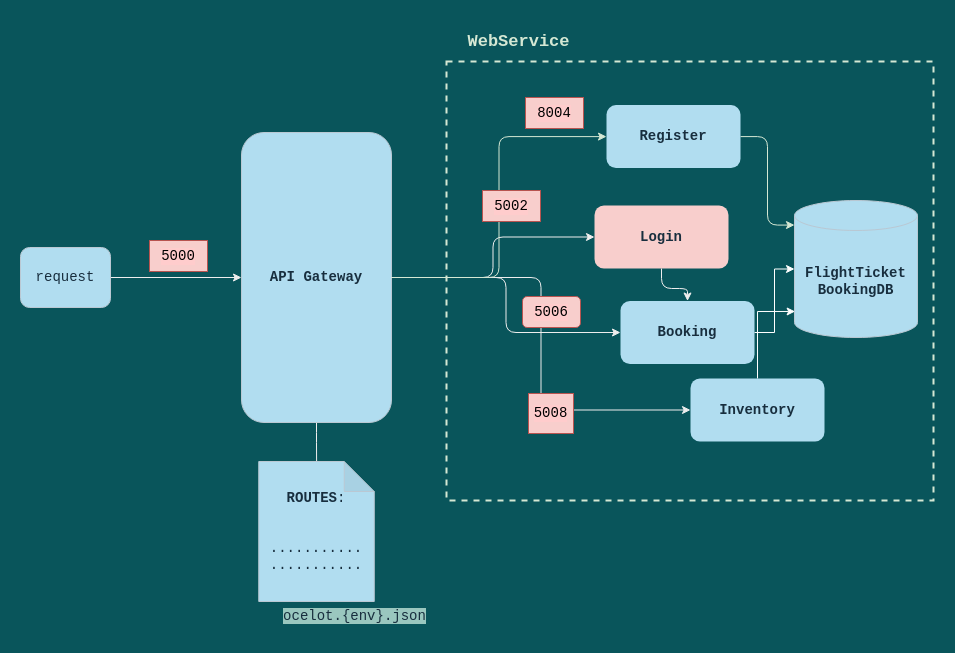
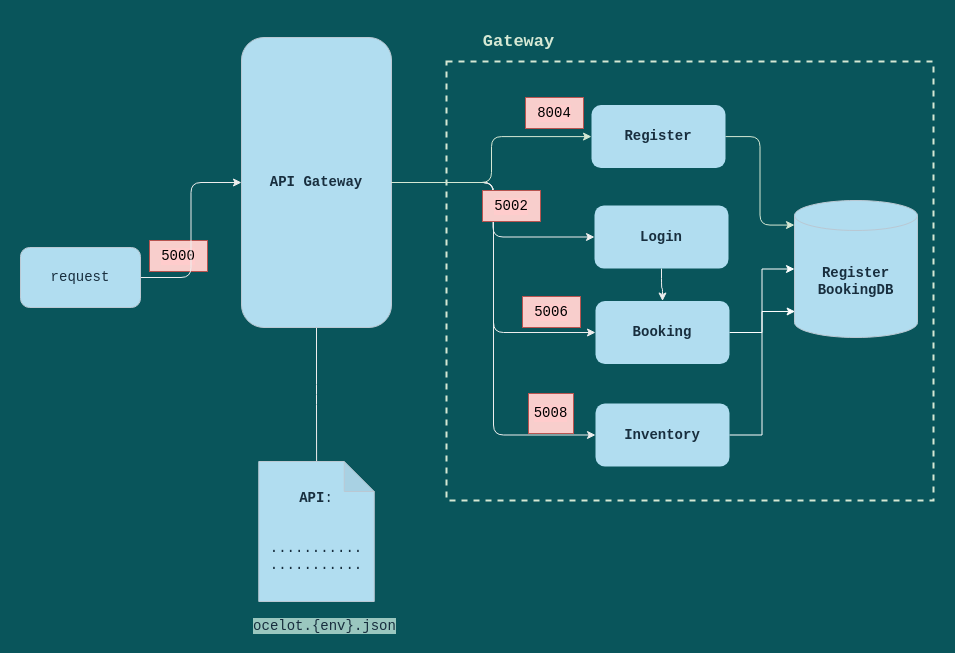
(519, 43) -> (519, 43)
(674, 137) -> (659, 137)
(662, 237) -> (662, 237)
(66, 278) -> (81, 278)
(317, 278) -> (317, 183)
(856, 282) -> (856, 282)
(552, 312) -> (552, 312)
(688, 333) -> (663, 333)
(758, 410) -> (663, 435)
(317, 532) -> (317, 532)
(355, 617) -> (325, 627)
